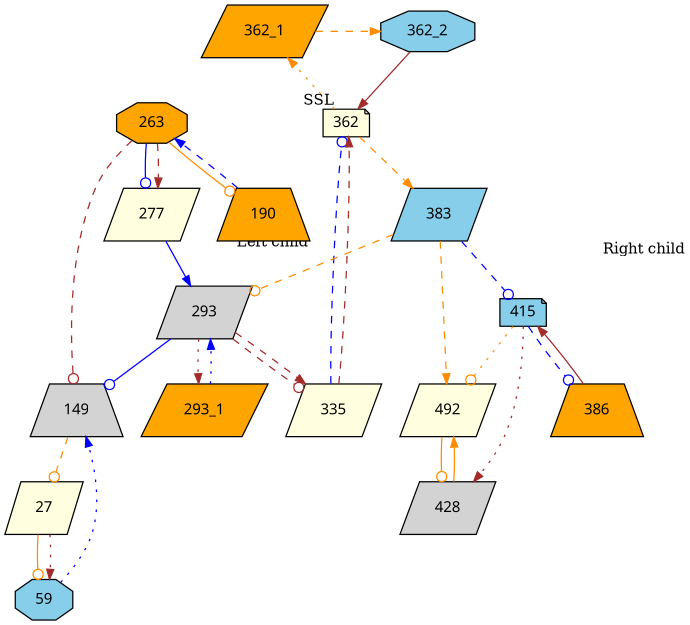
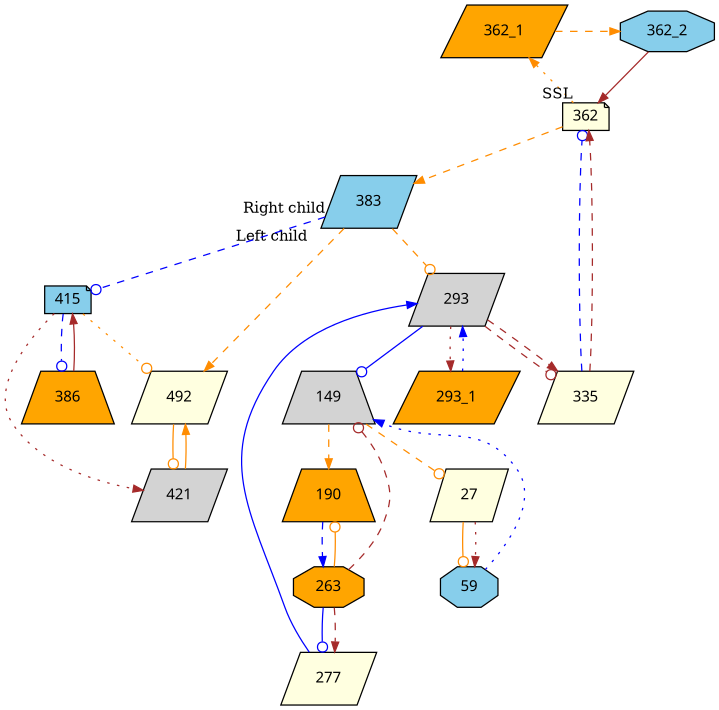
none -> (329, 442)
(448, 508) -> (179, 495)
